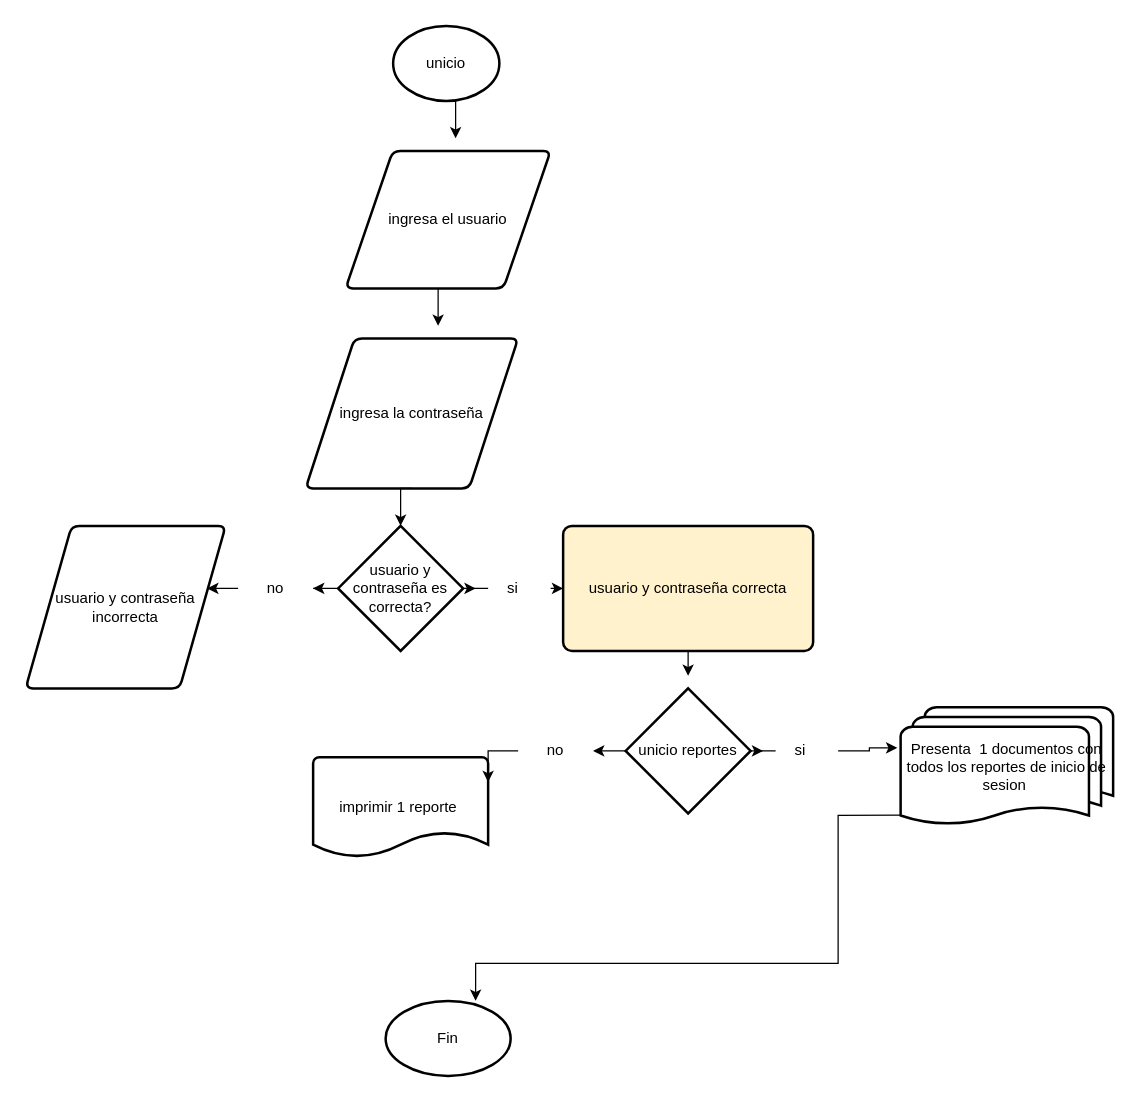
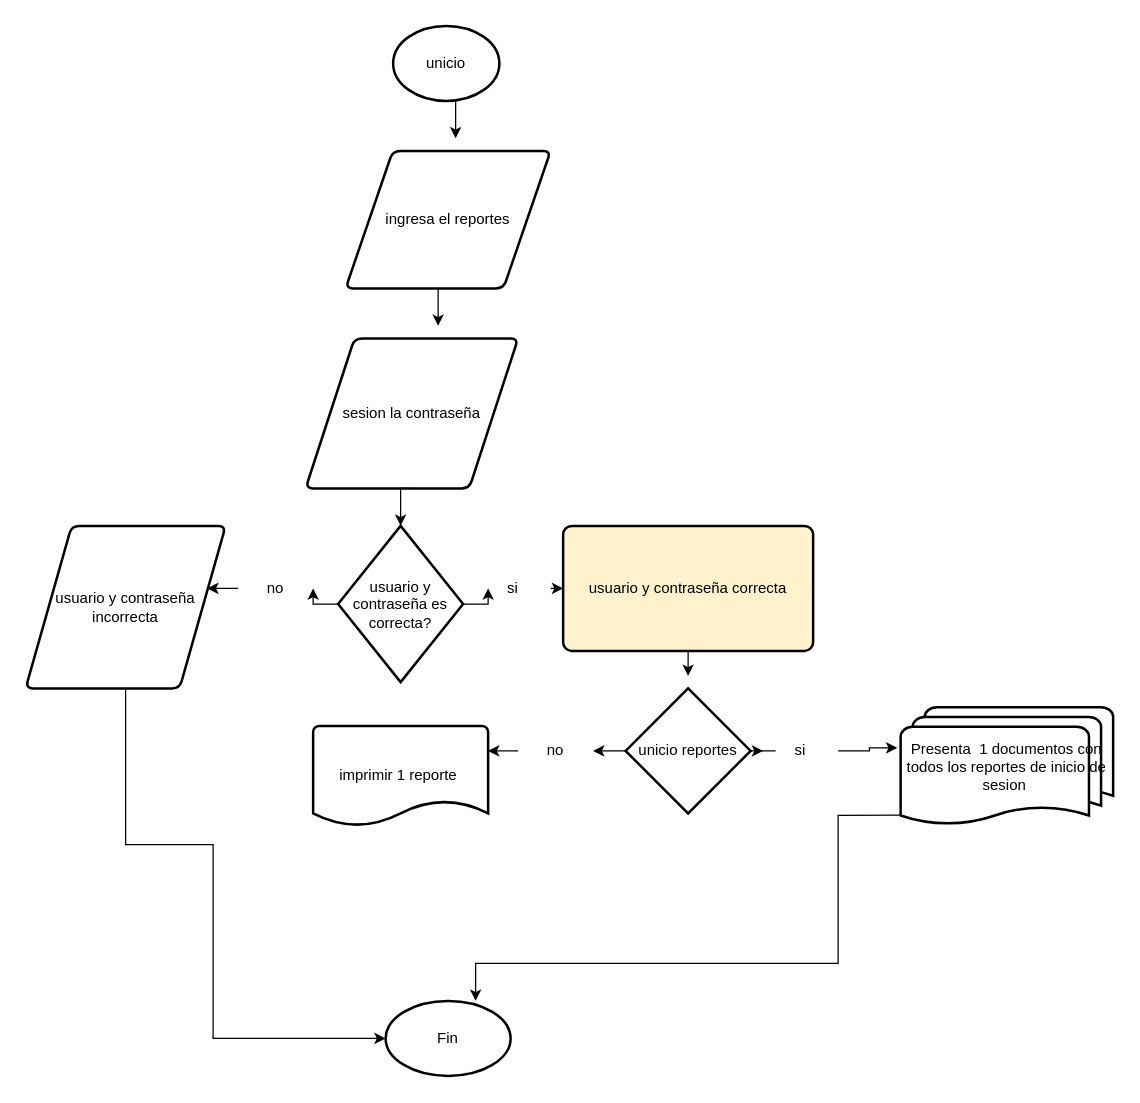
(448, 219) -> (448, 219)
(412, 413) -> (412, 413)
(401, 588) -> (401, 604)
(401, 807) -> (401, 776)
none -> (213, 902)
